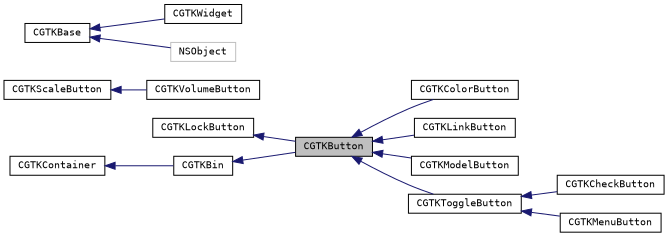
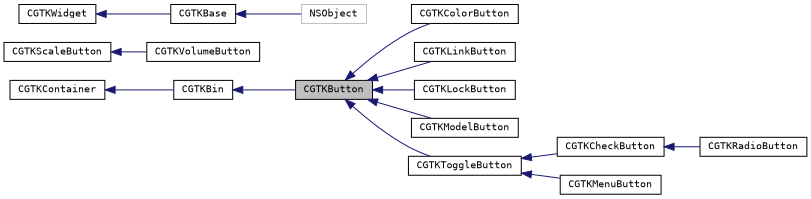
(132, 23) -> (138, 14)
(280, 139) -> (398, 90)
none -> (753, 147)
